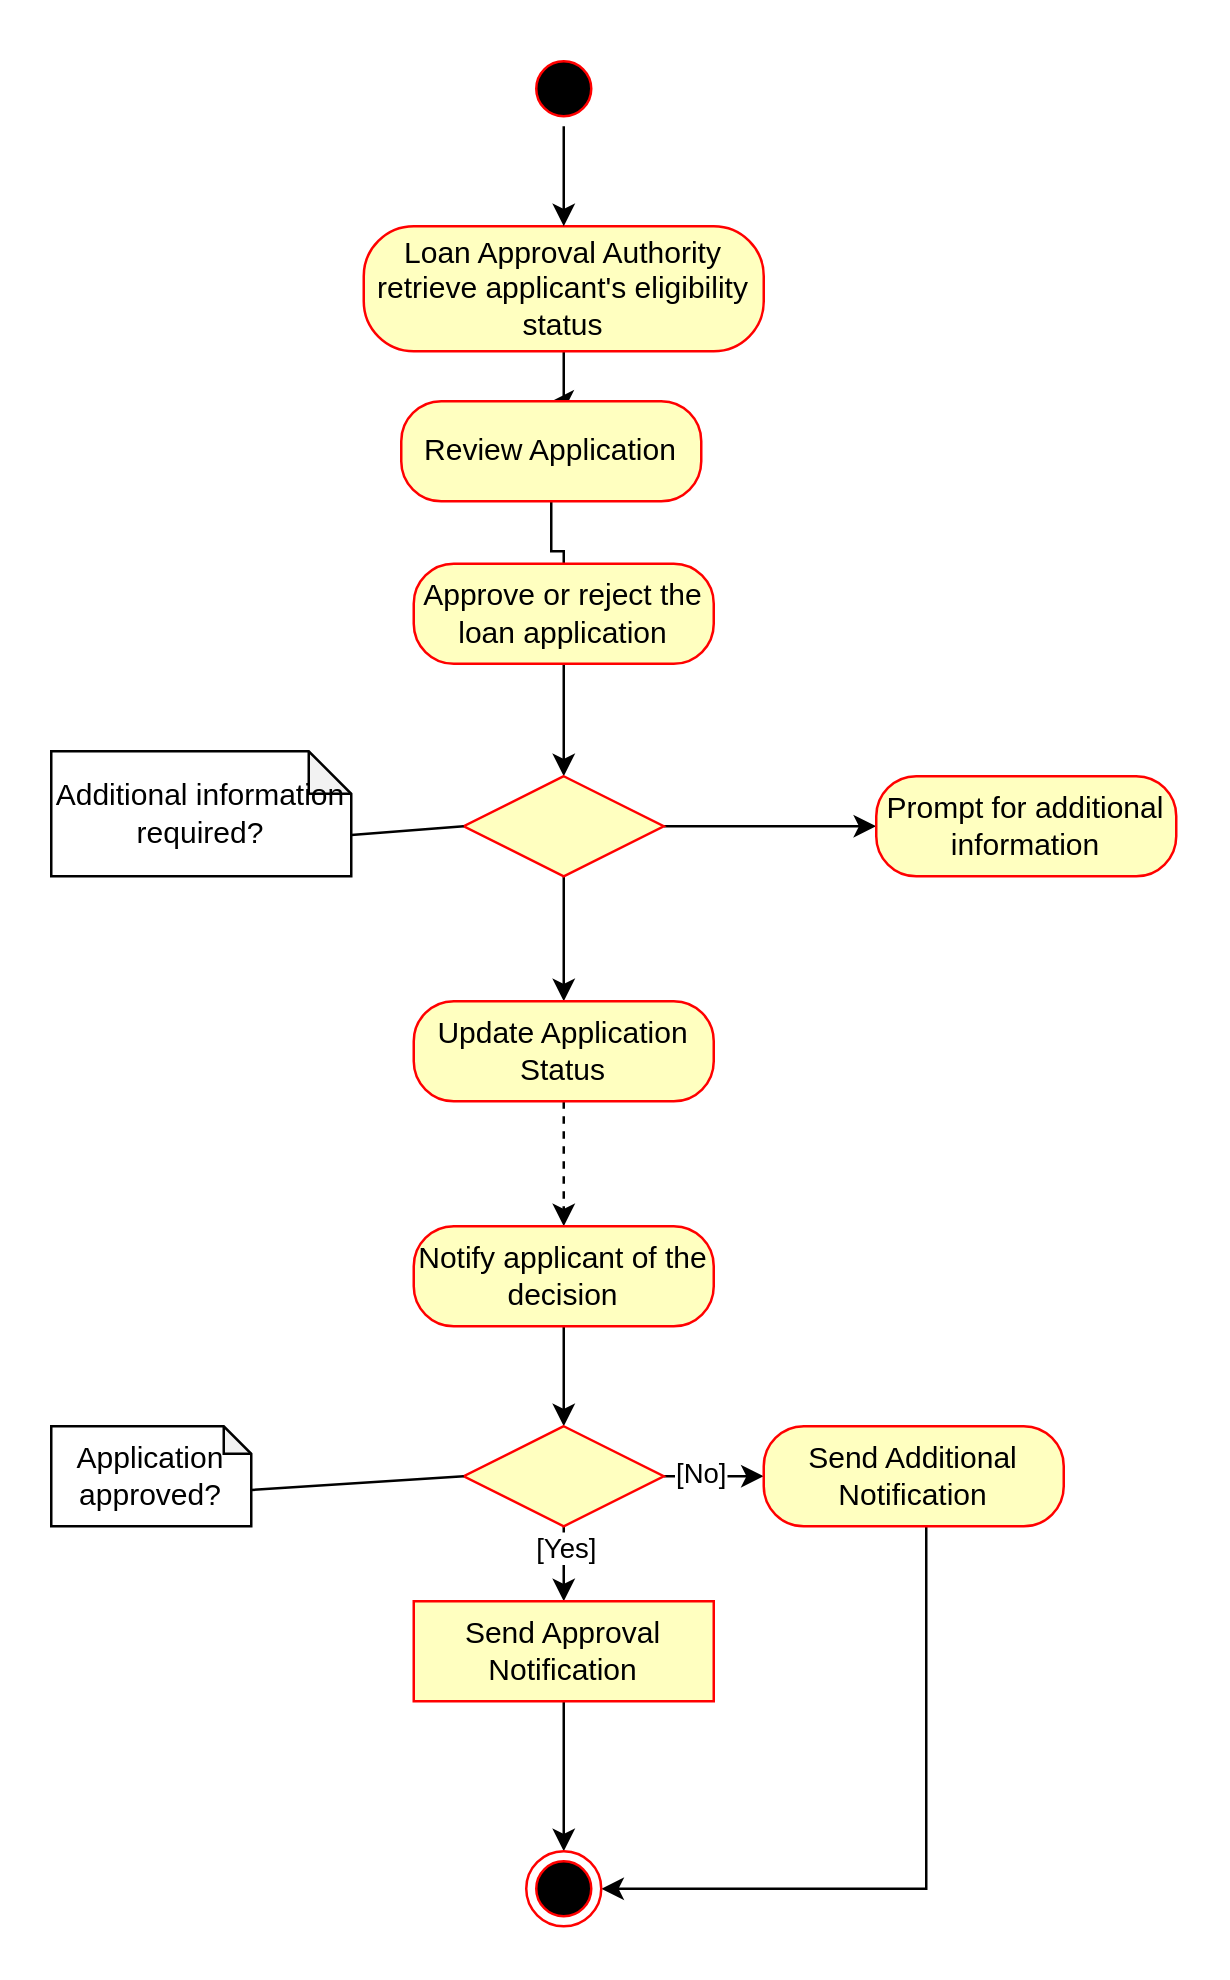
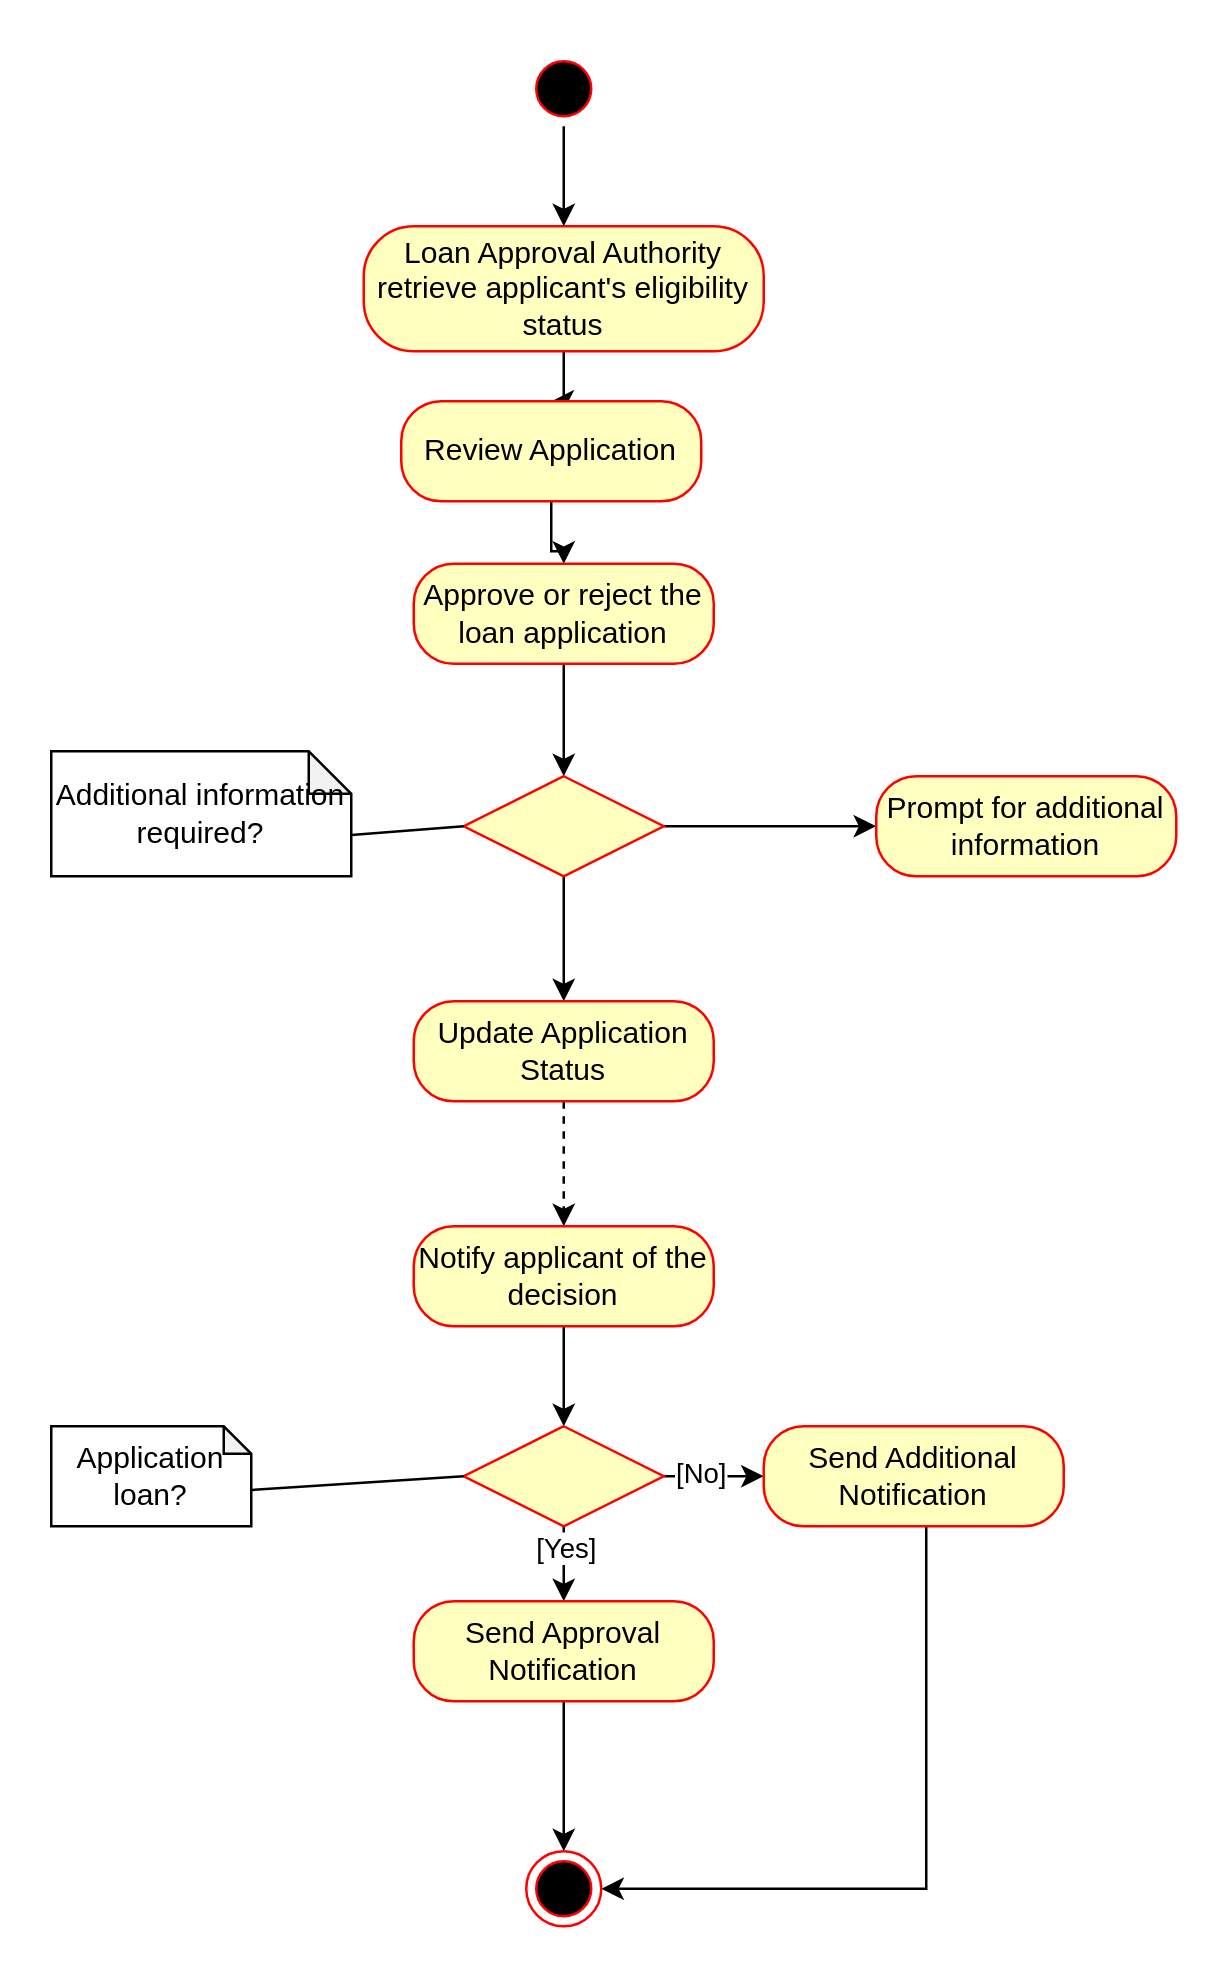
(564, 551) -> (561, 551)
(151, 1476) -> (151, 1476)
(564, 1651) -> (564, 1651)
